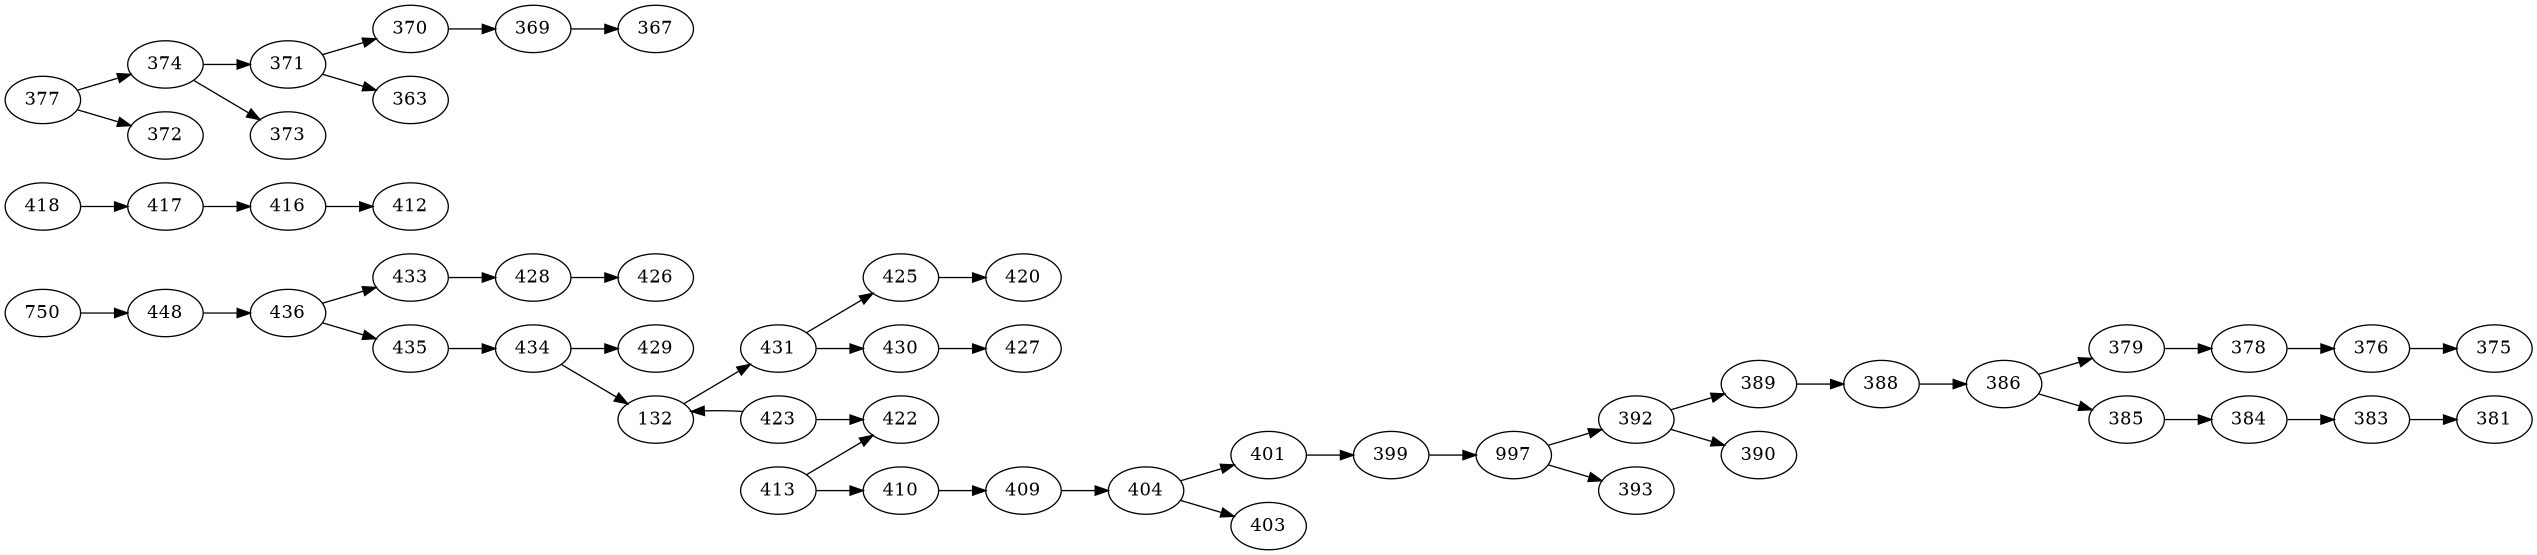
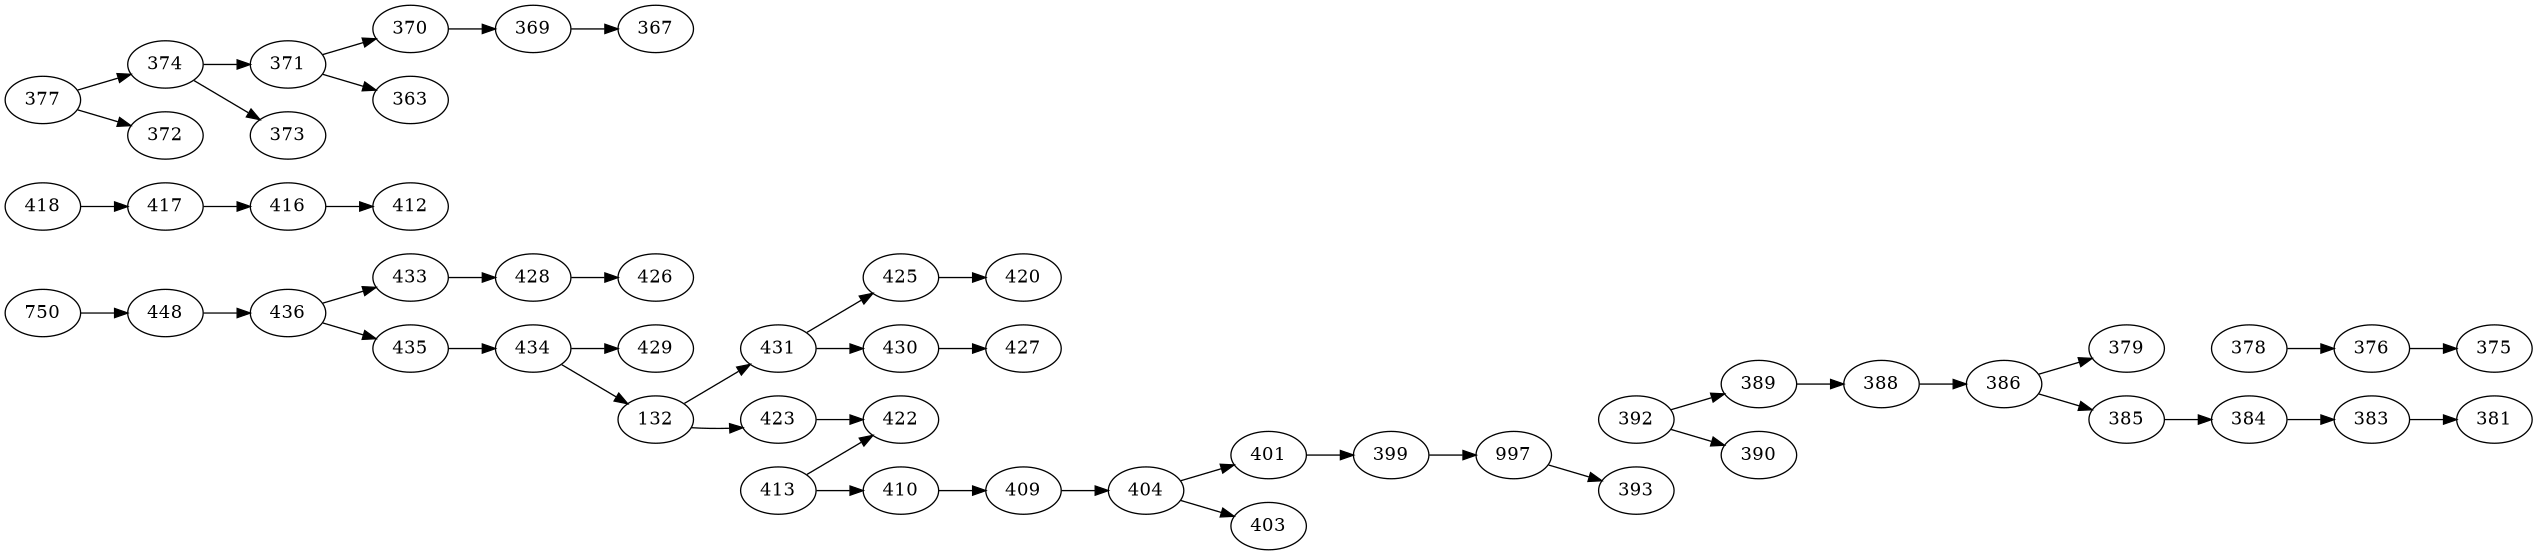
(2181, 349) -> none
(724, 411) -> (710, 428)
(1569, 439) -> none
